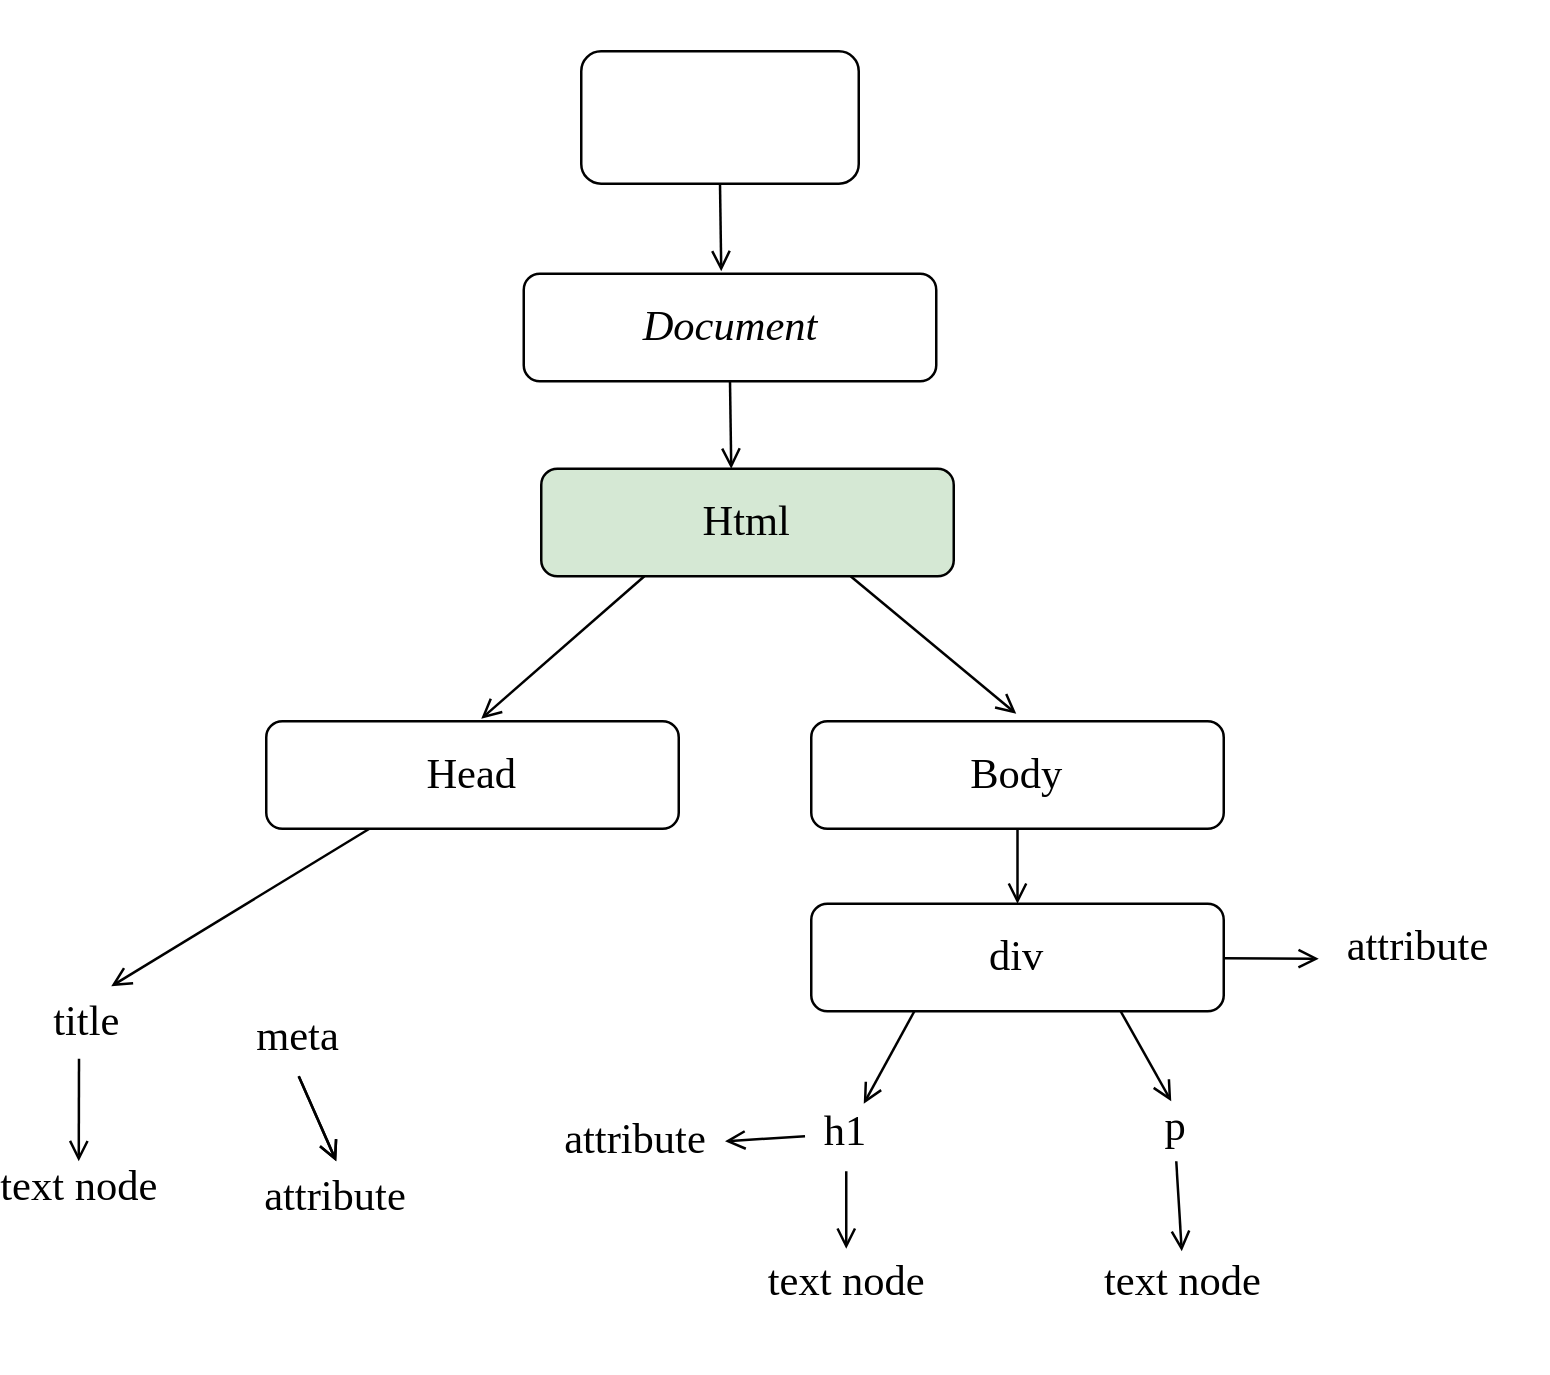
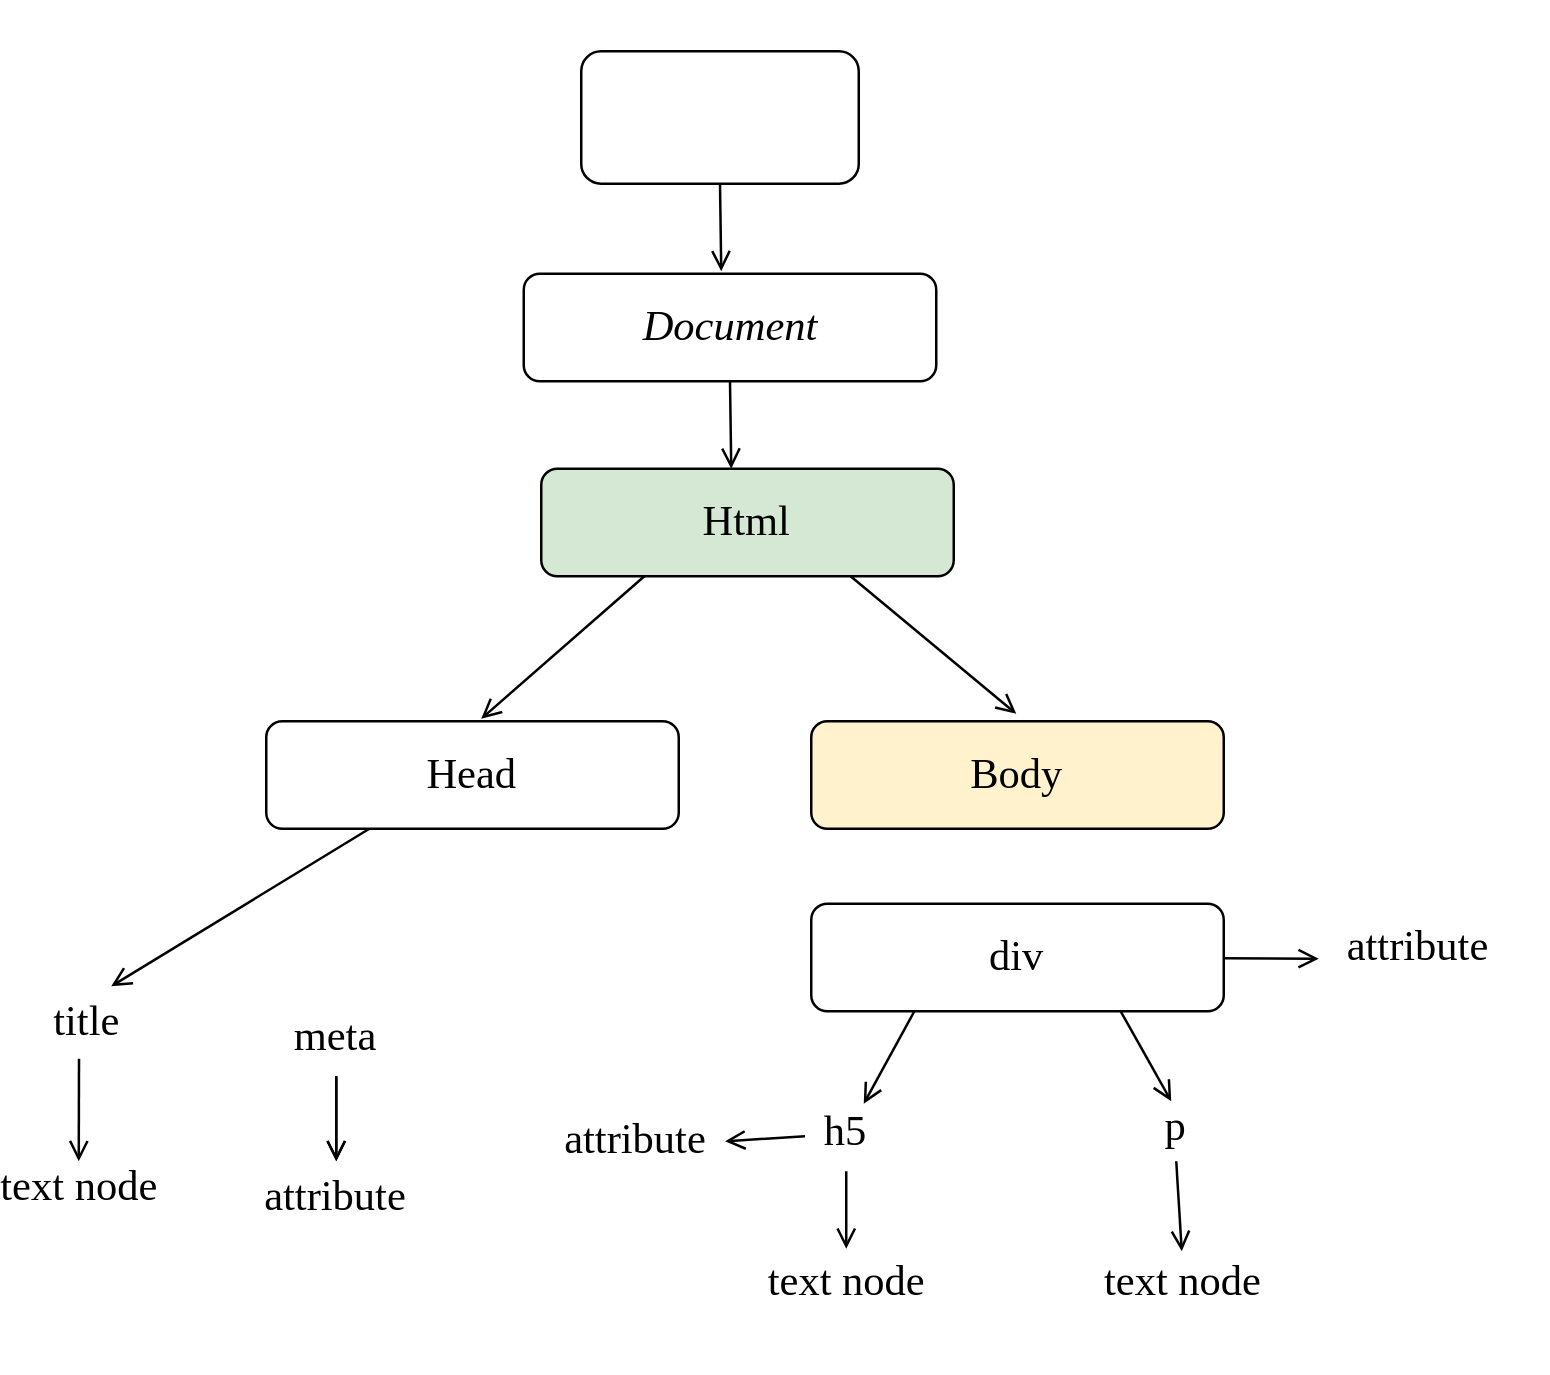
(1018, 775) -> (1018, 775)
(1018, 863) -> none
(299, 1039) -> (336, 1039)
(846, 1134) -> (846, 1134)
